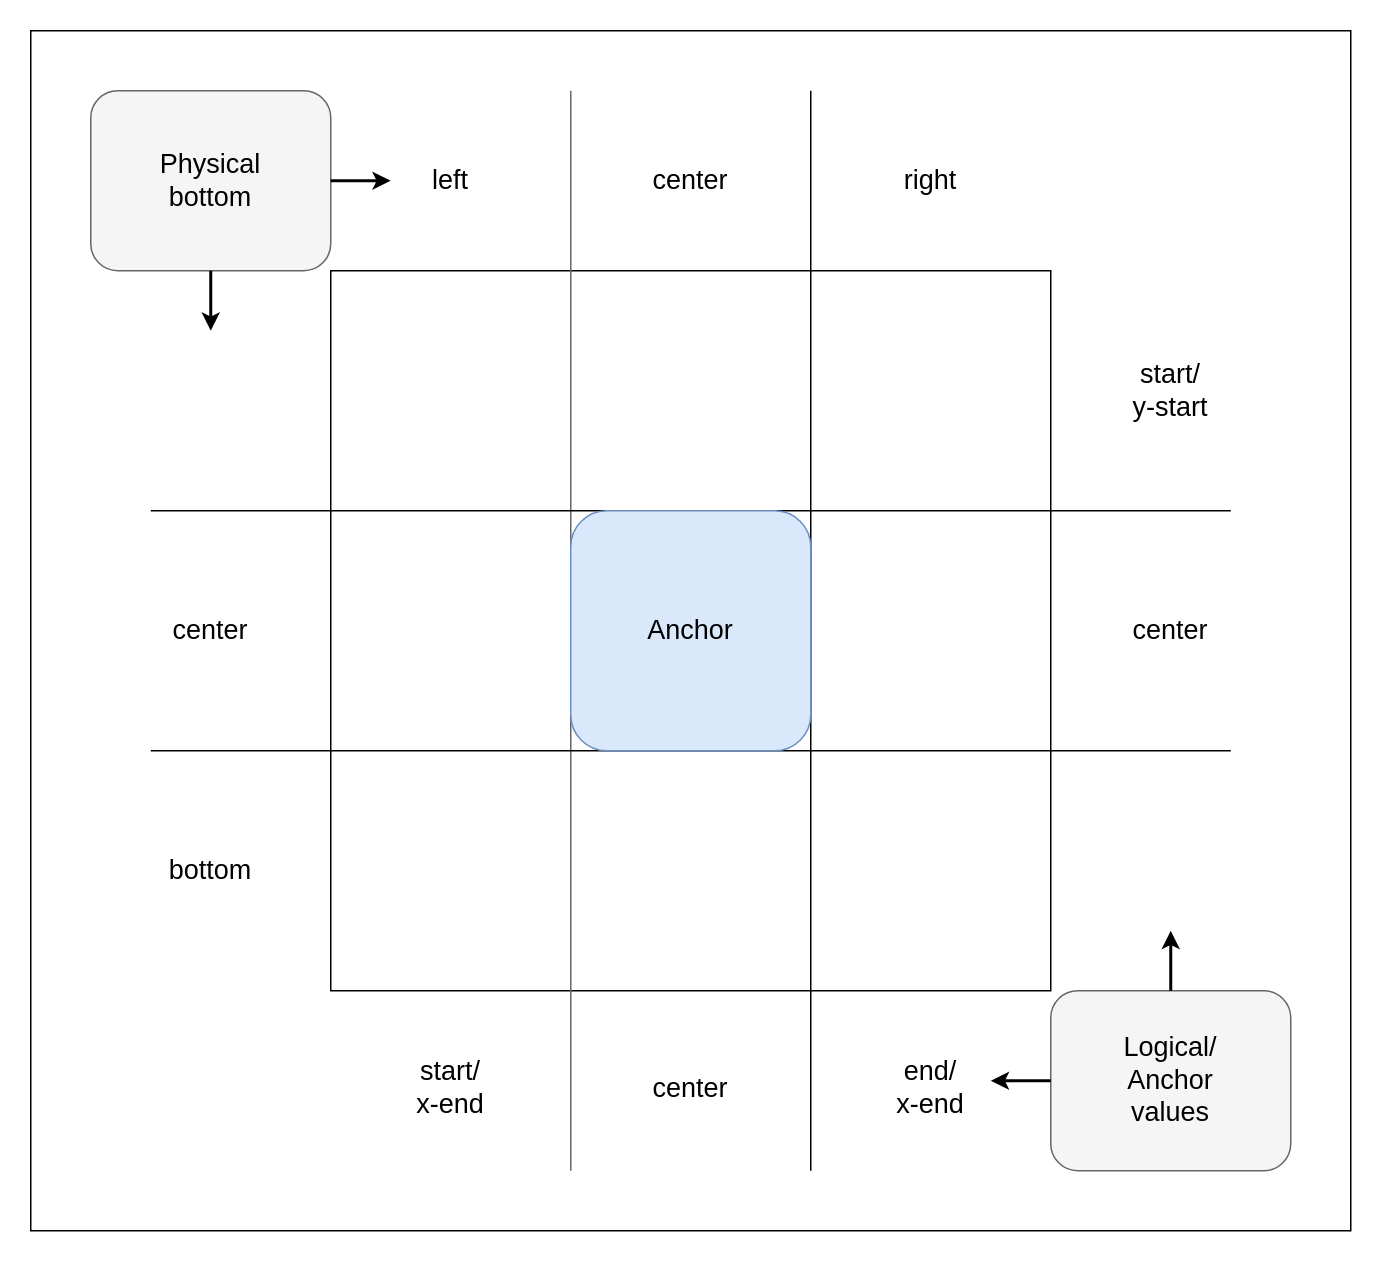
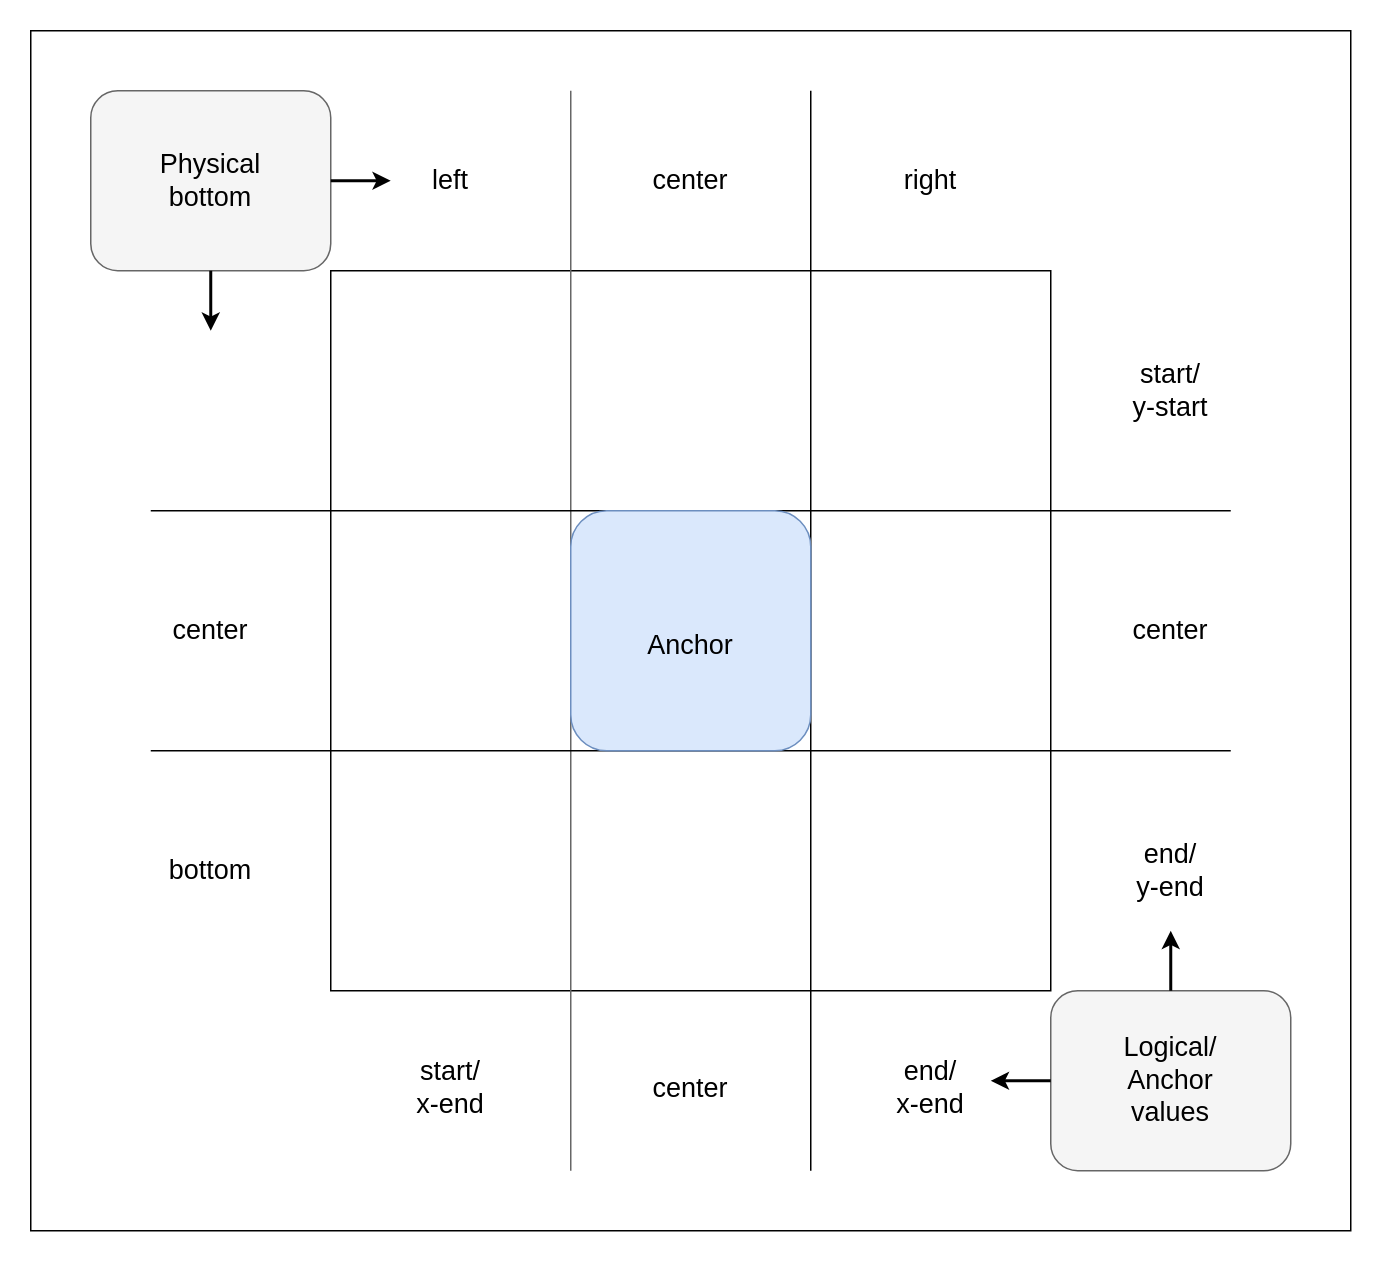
(691, 631) -> (691, 646)
none -> (1171, 871)
